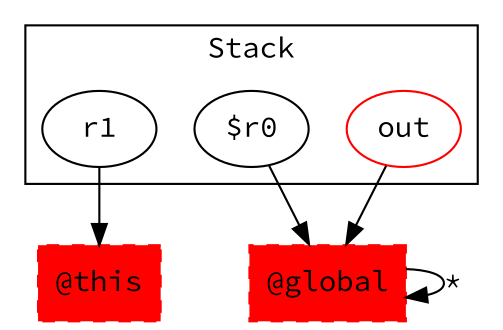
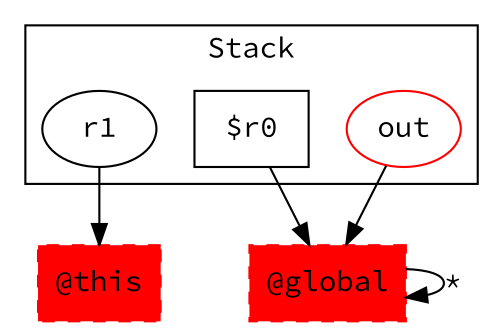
(252, 129) -> (252, 129)
